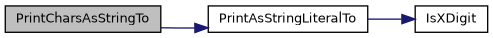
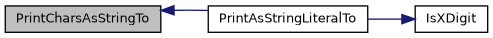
(178, 28) -> (191, 10)
